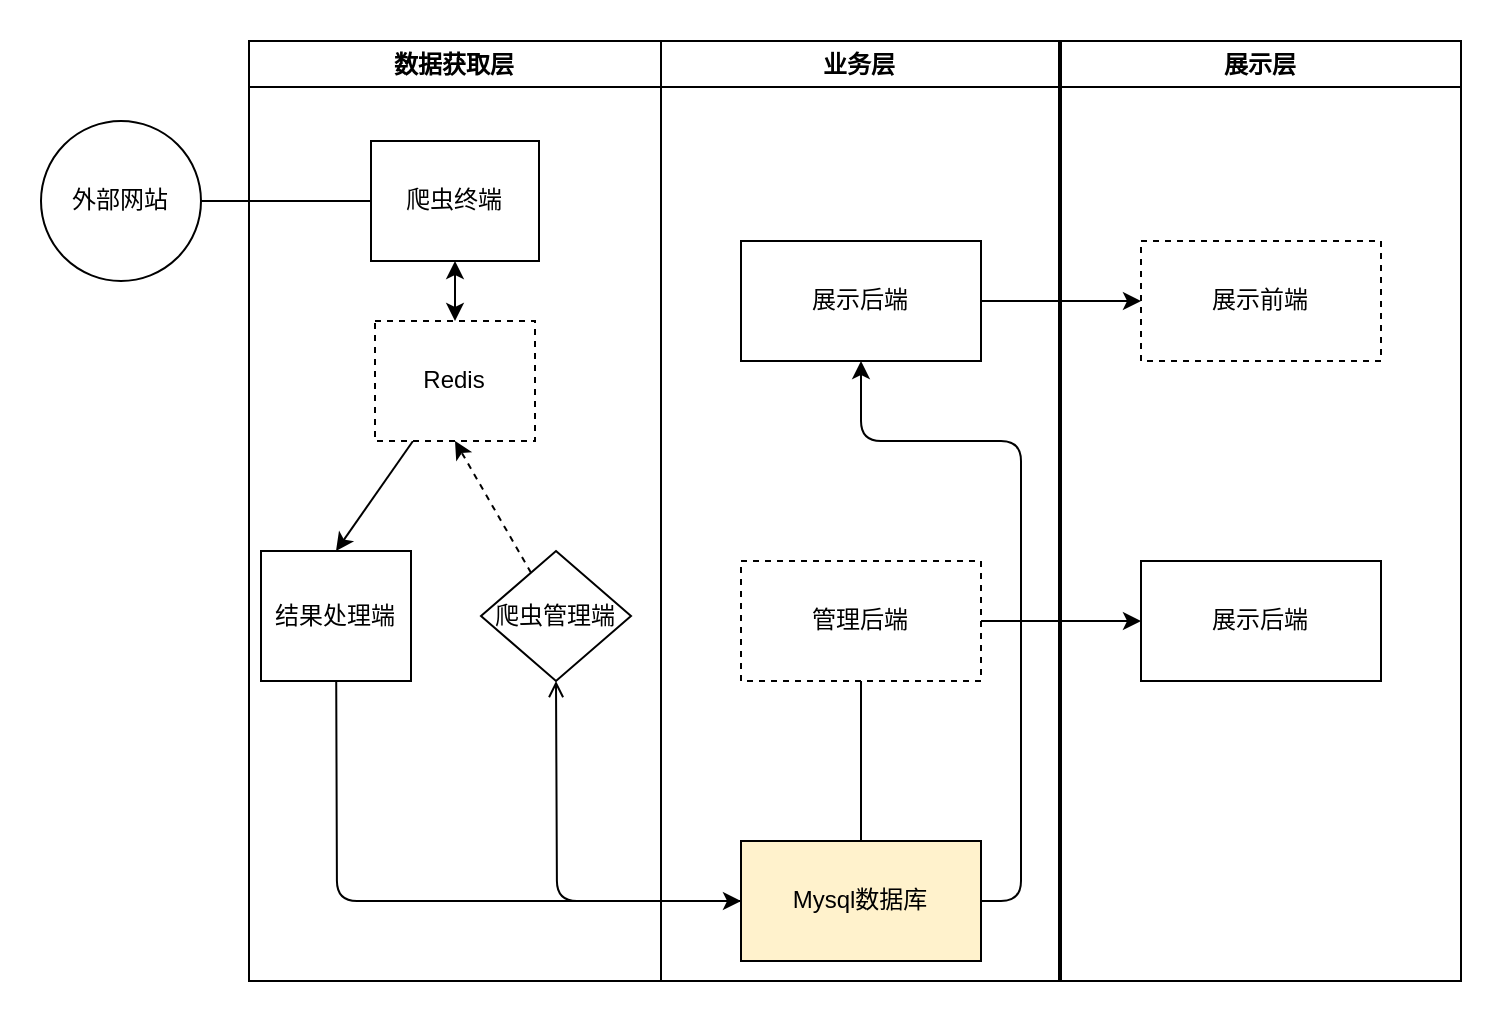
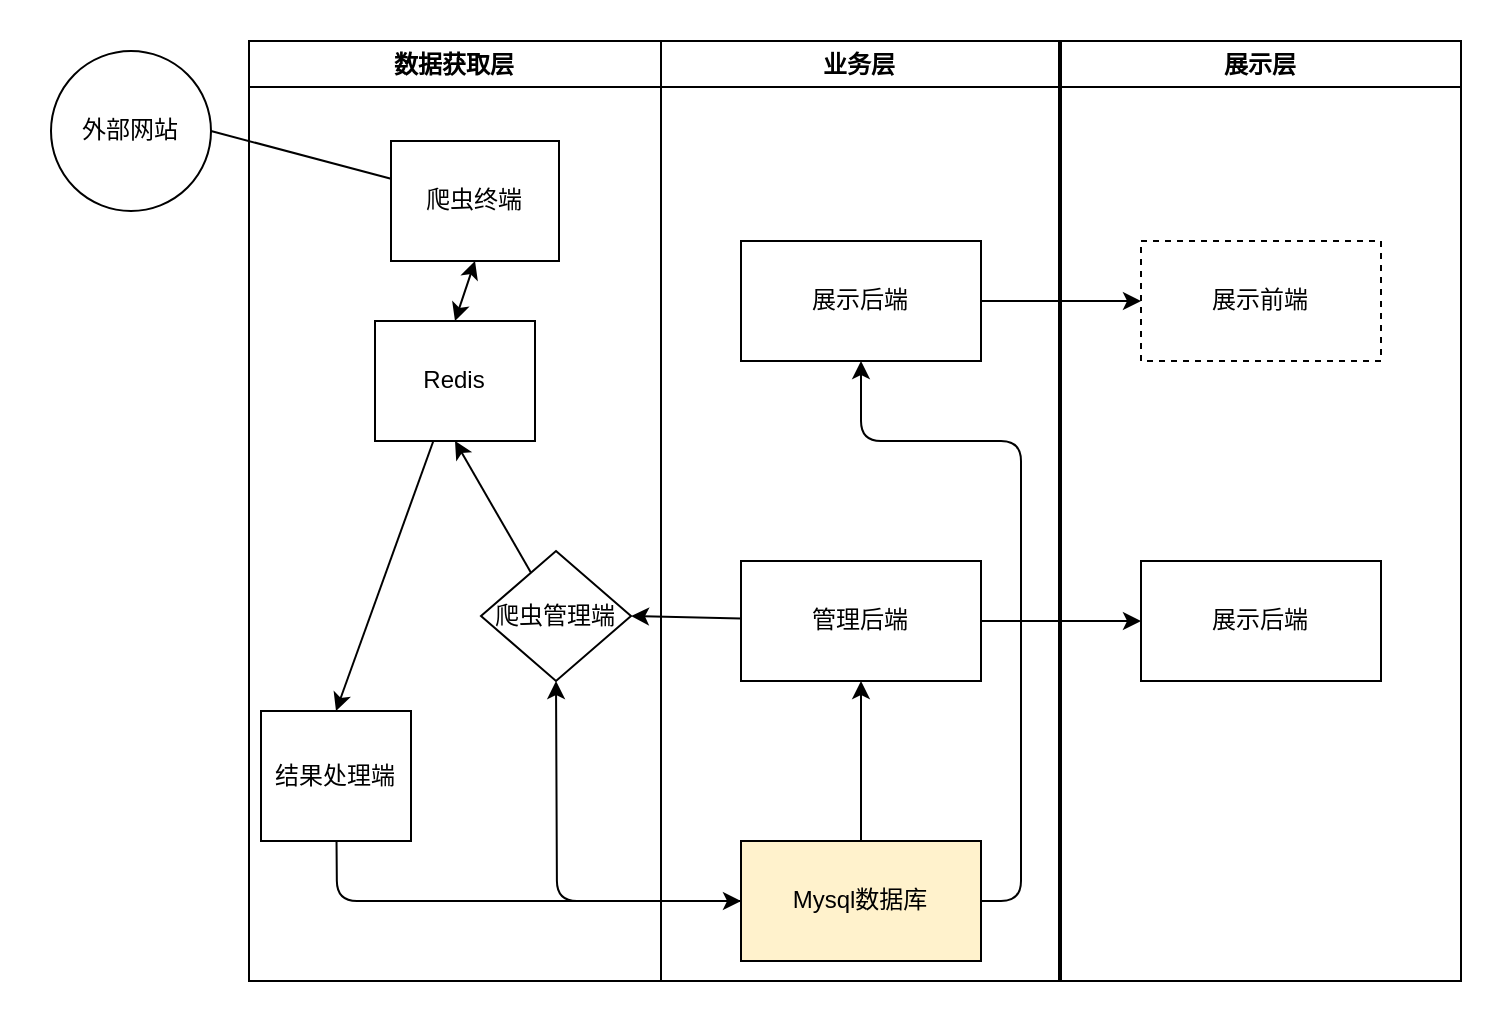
(121, 201) -> (131, 131)
(455, 201) -> (475, 201)
(455, 381) -> (455, 381)
(496, 513) -> (496, 513)
(336, 616) -> (336, 776)
none -> (703, 618)
(861, 621) -> (861, 621)
(861, 689) -> (861, 696)
(556, 691) -> (556, 696)
